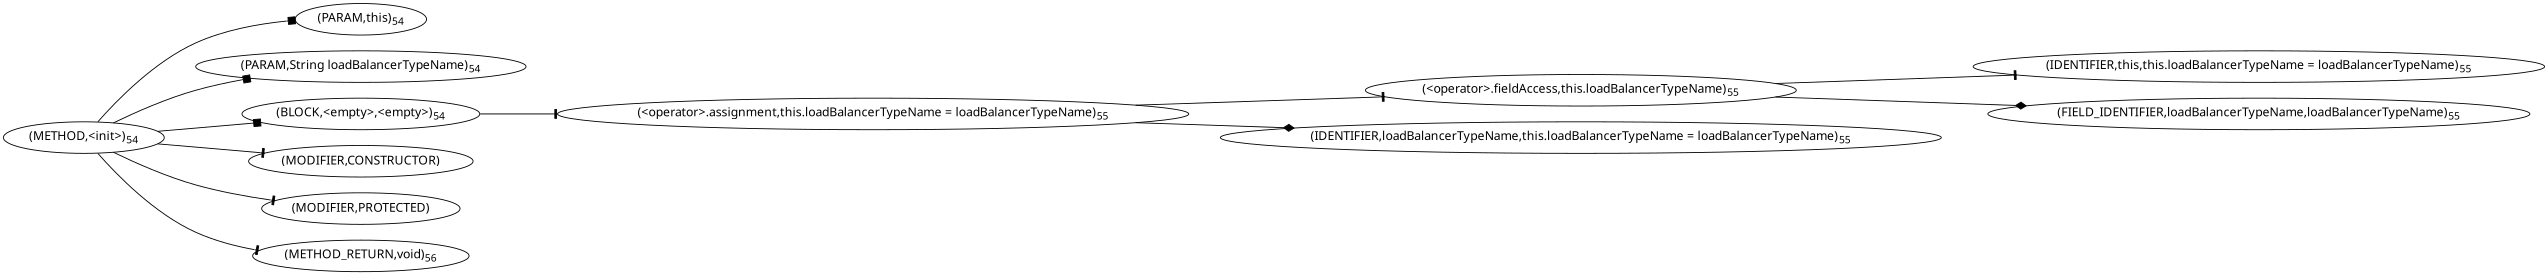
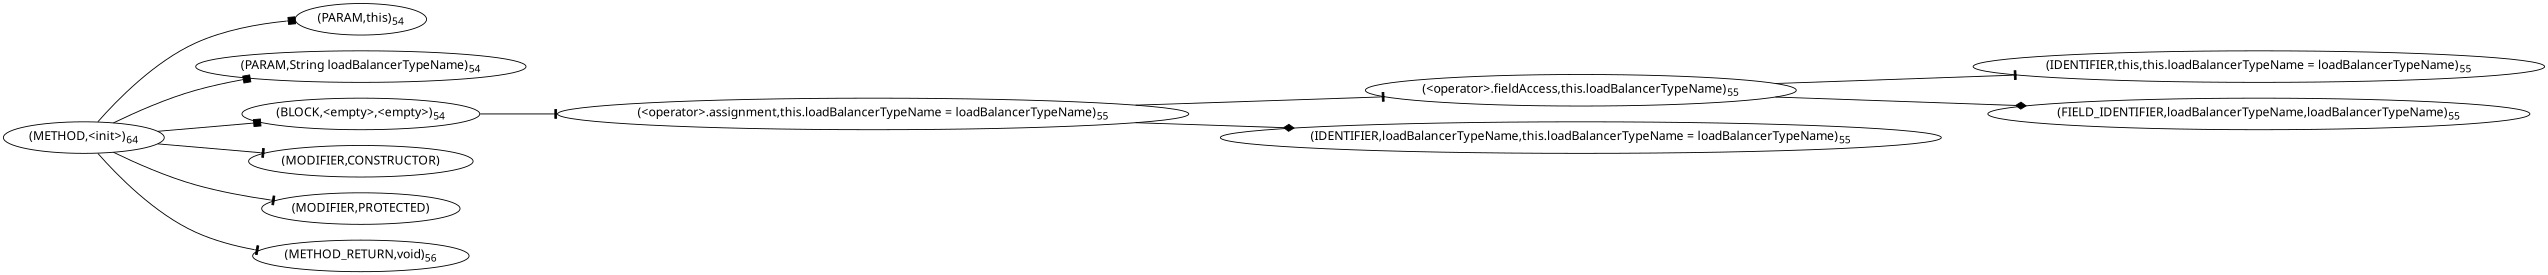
(132, 136) -> (132, 136)
